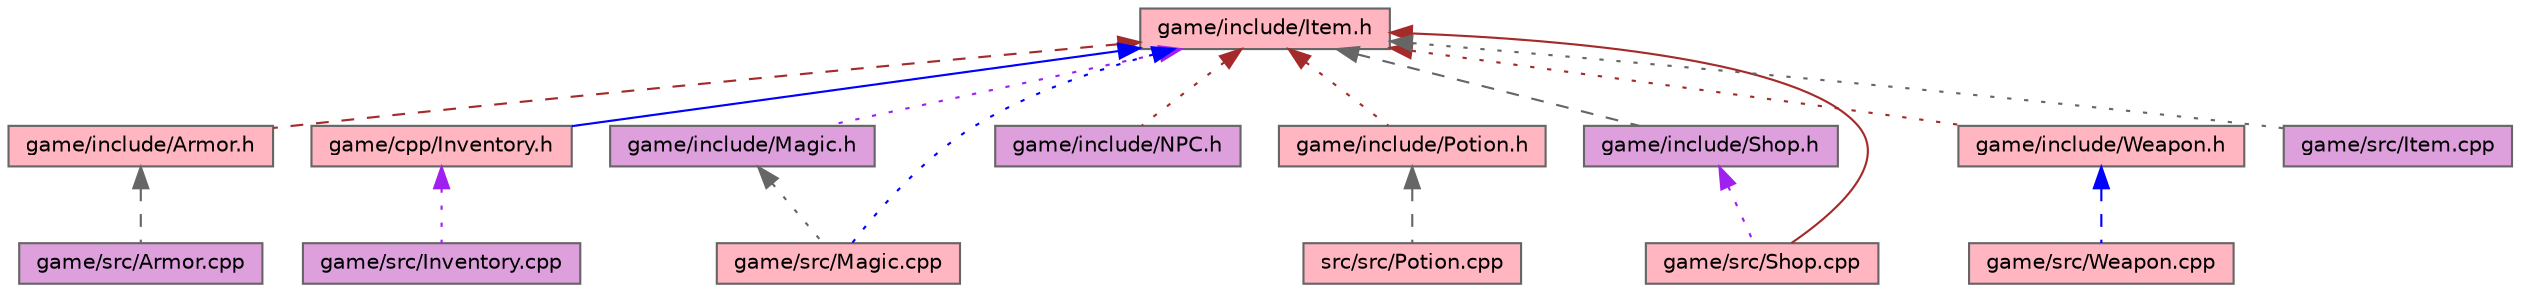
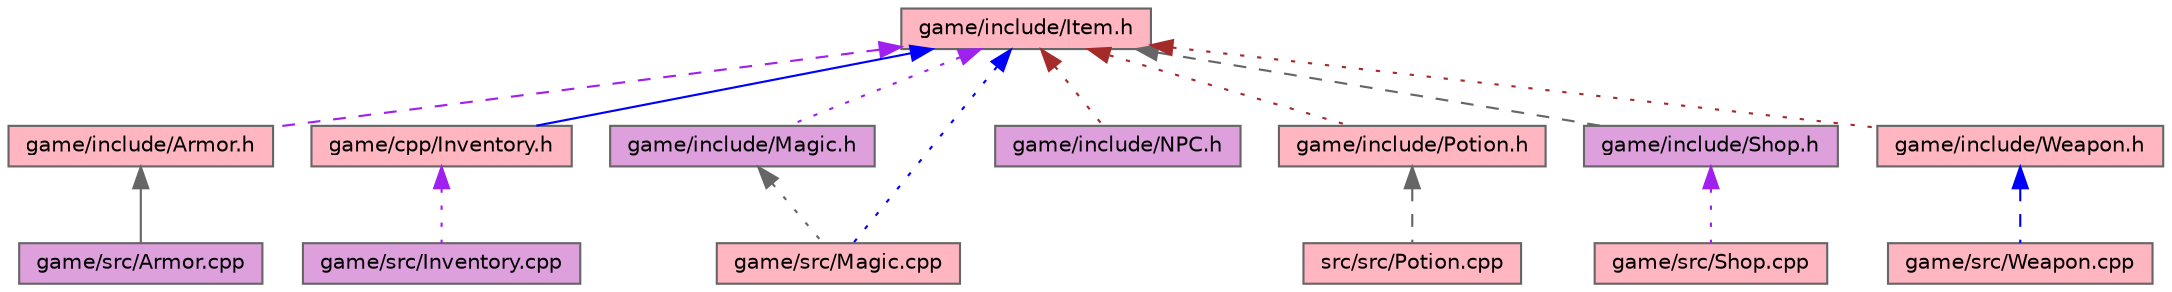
(696, 84) -> (576, 88)
(1856, 124) -> none
(2398, 146) -> none
(141, 216) -> (141, 216)
